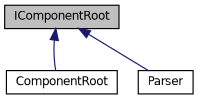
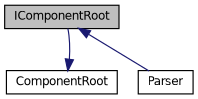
(54, 56) -> (70, 44)
